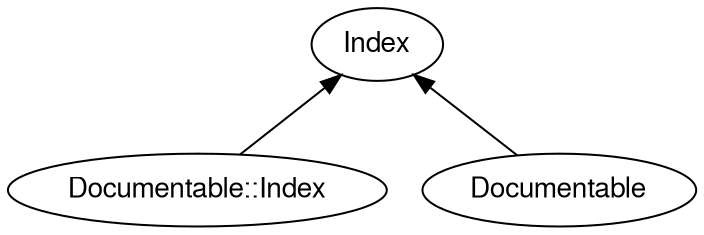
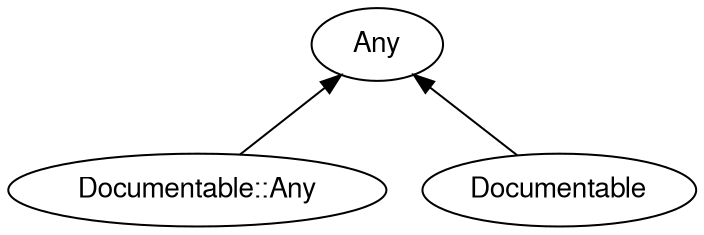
(377, 44) -> (377, 44)
(197, 190) -> (197, 190)
